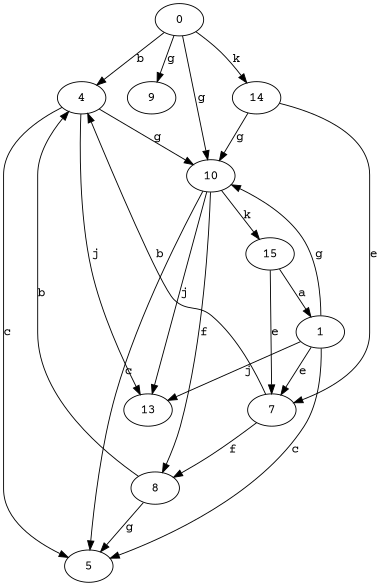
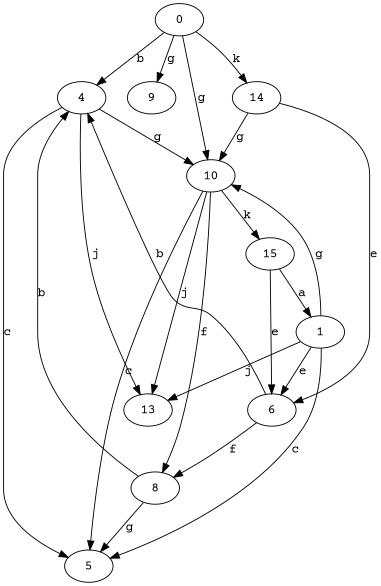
(272, 410) -> (272, 410)
